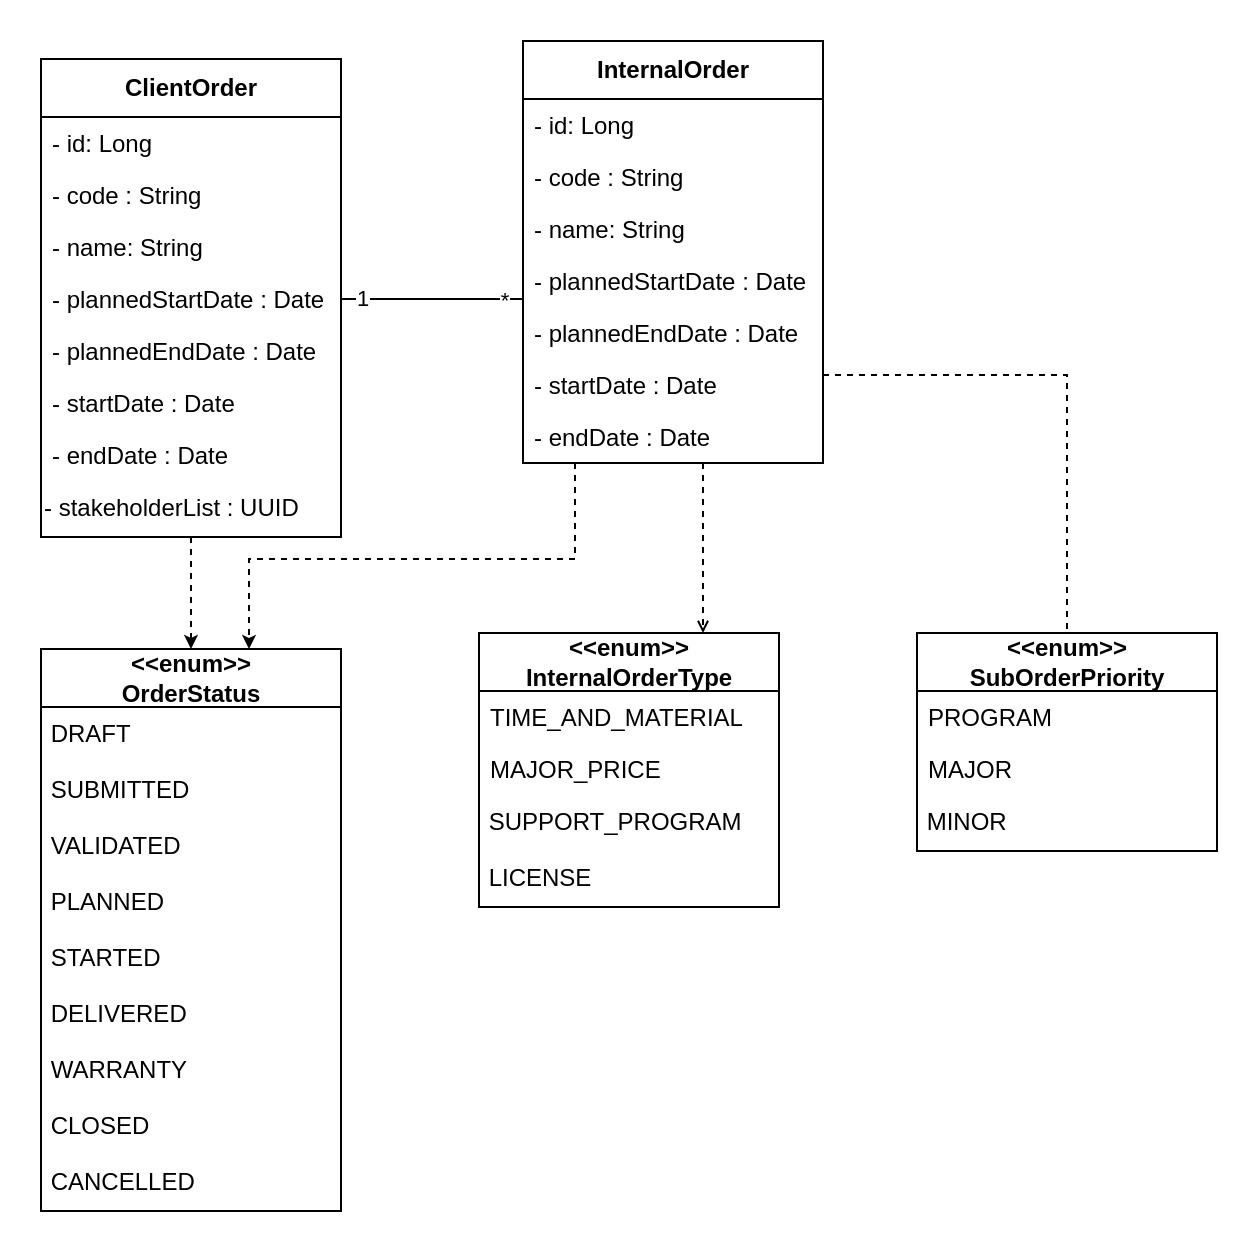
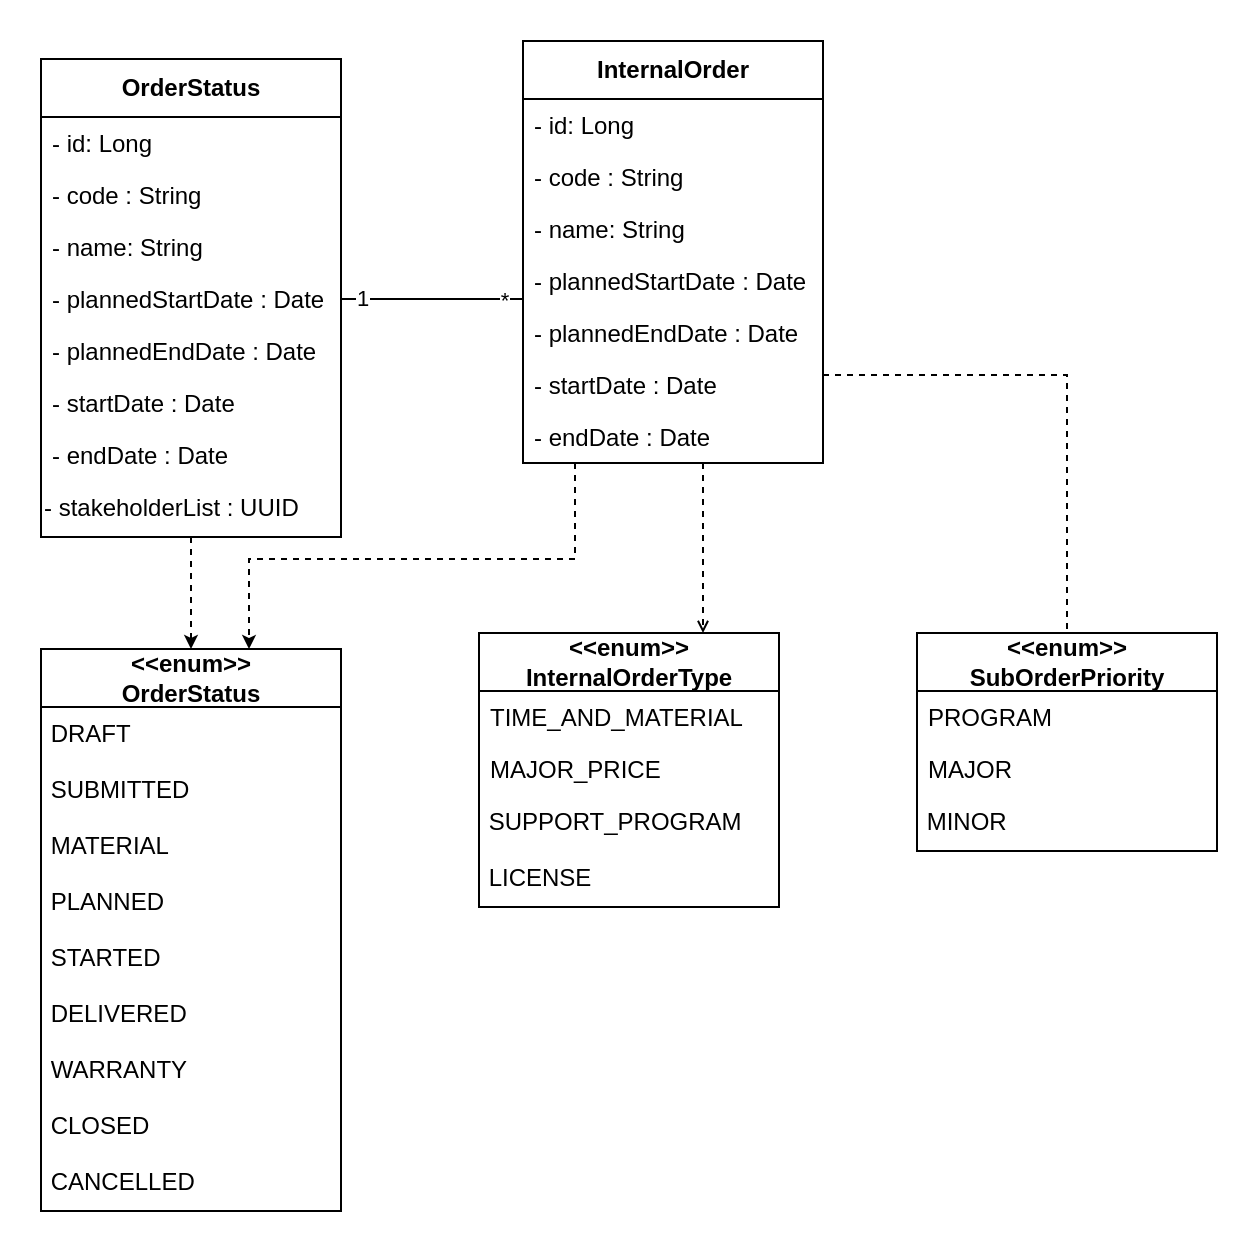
(192, 89) -> (192, 89)
(105, 847) -> (99, 847)
